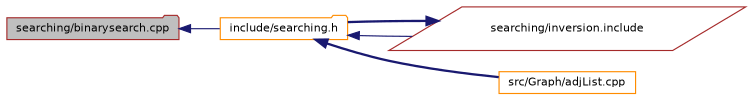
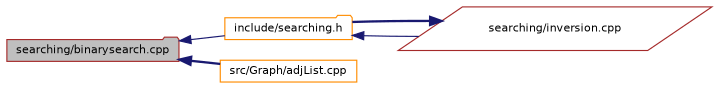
(567, 29) -> (555, 29)
(412, 65) -> (206, 62)
